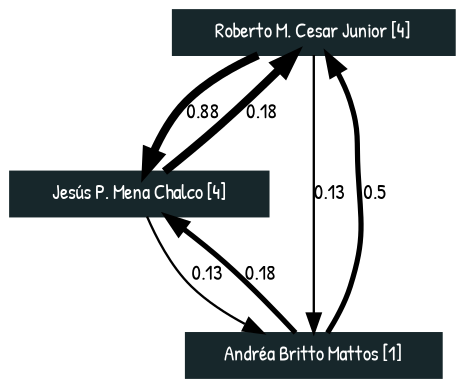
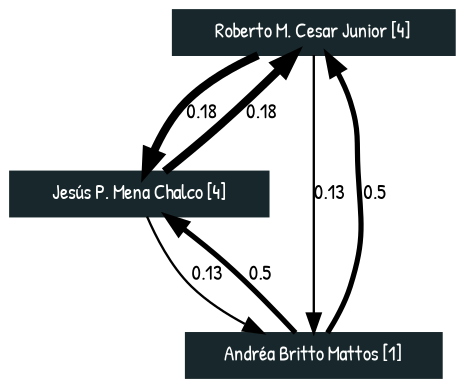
(203, 113) -> (203, 113)
(262, 275) -> (262, 275)
